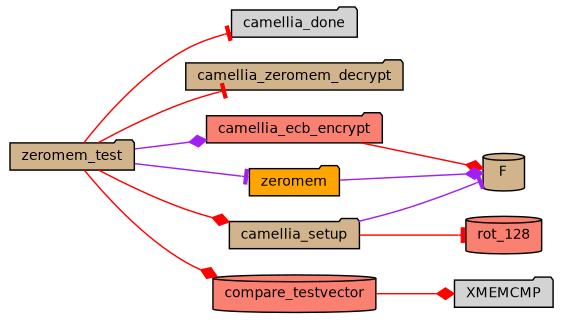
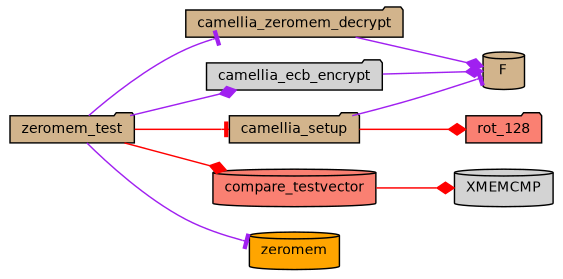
(294, 24) -> none
(157, 114) -> (147, 71)
(294, 129) -> (294, 76)
(414, 154) -> (424, 73)
(403, 177) -> (411, 50)
(294, 182) -> (294, 251)
(154, 197) -> (178, 129)
(409, 235) -> (404, 129)
(504, 235) -> (504, 129)
(504, 294) -> (504, 188)
